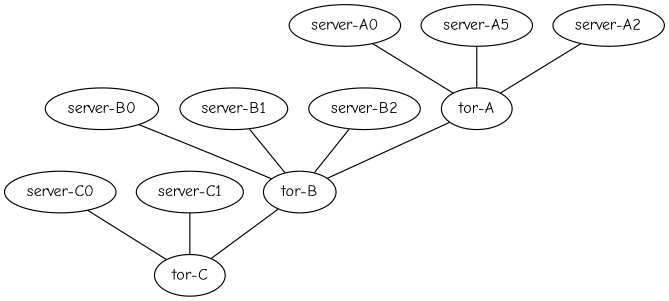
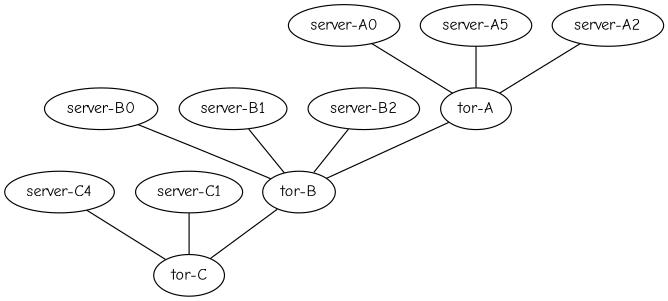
(60, 192) -> (60, 192)
